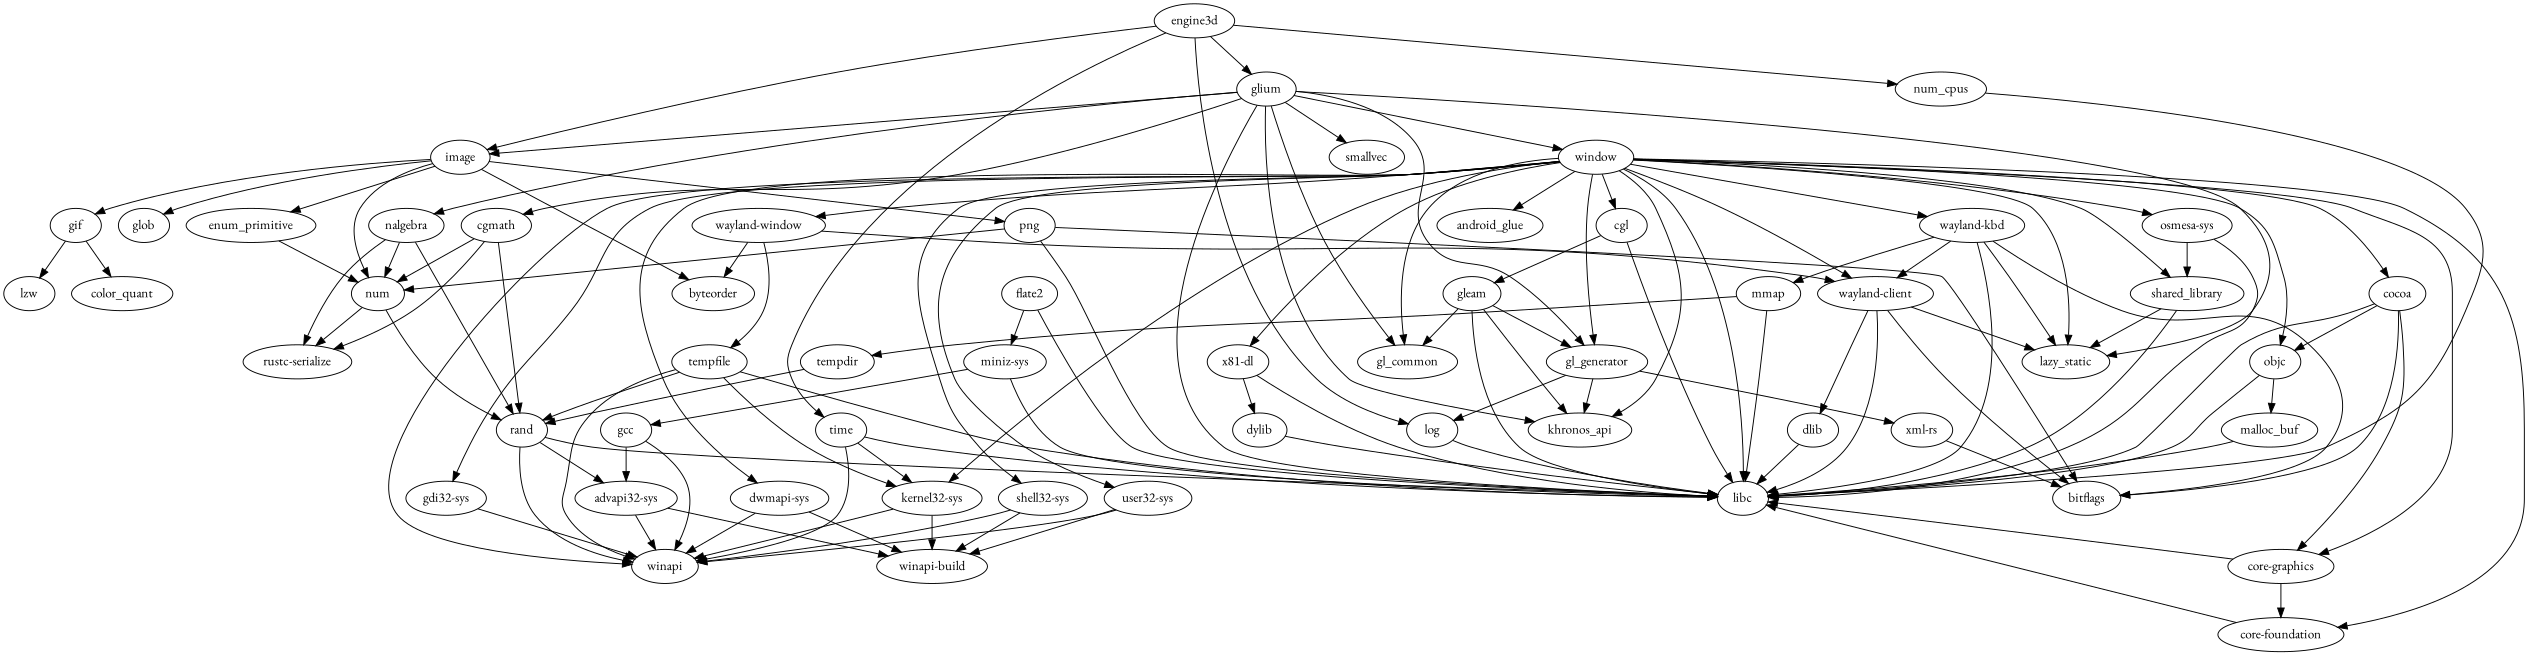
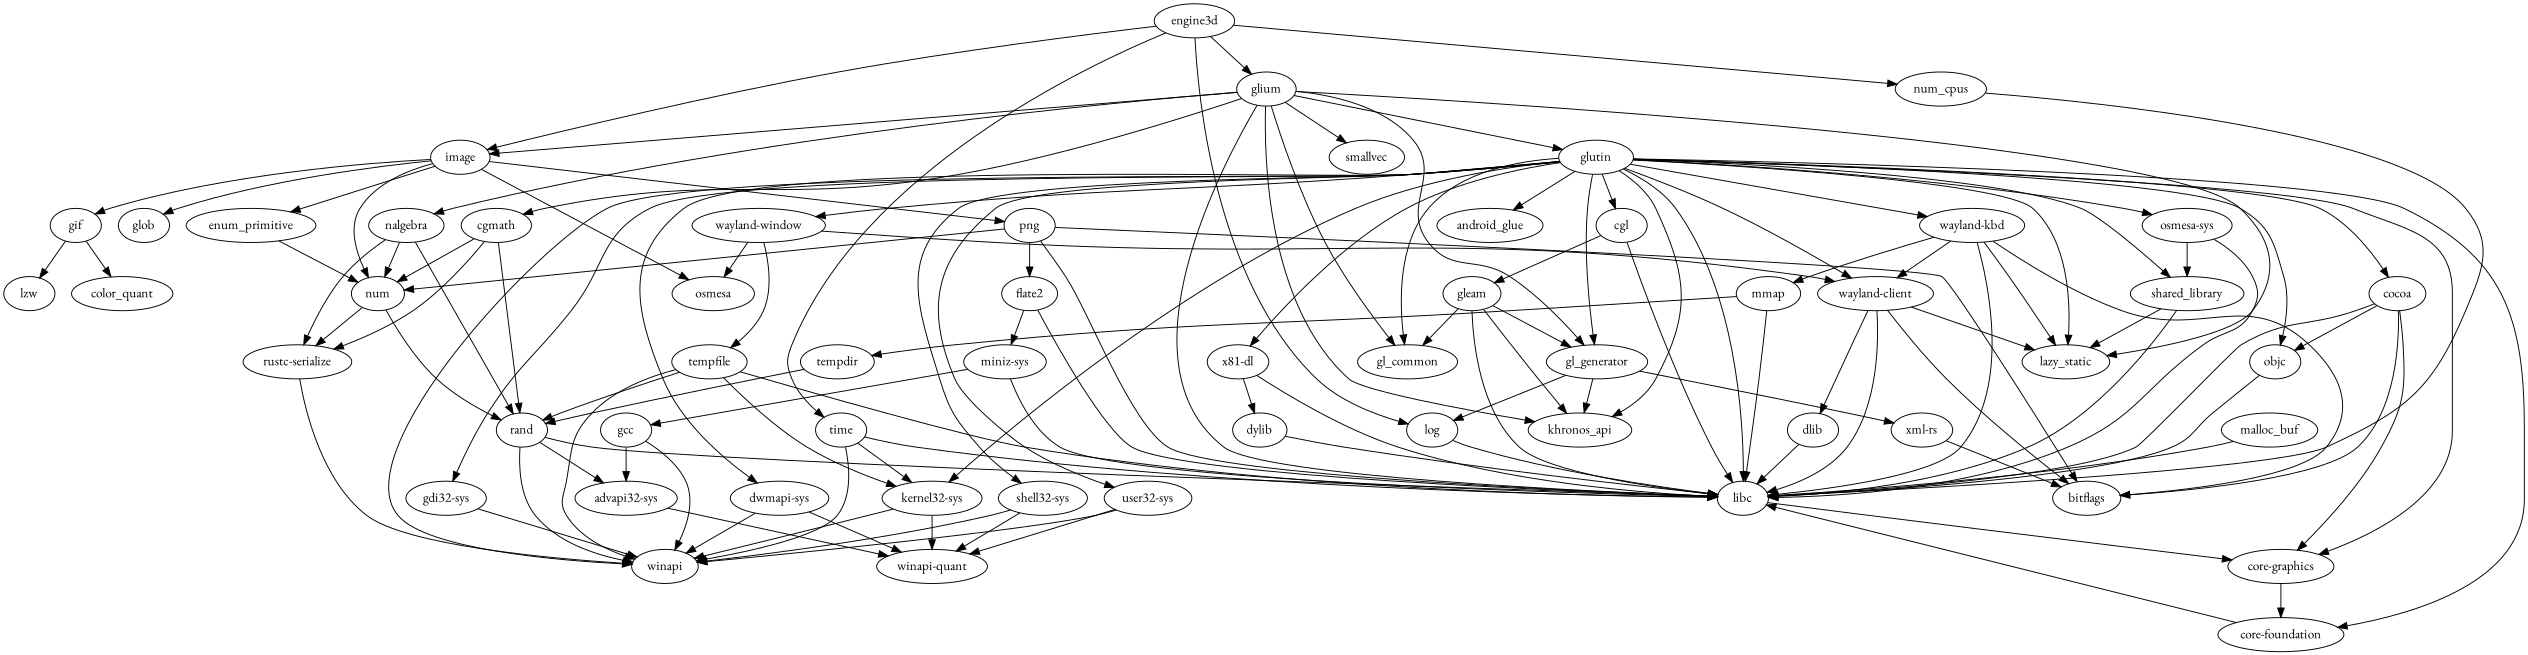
(1596, 157) -> (1596, 157)
none -> (1030, 255)
(713, 294) -> (713, 294)
(2273, 391) -> none
(643, 528) -> (416, 536)
(2005, 531) -> (1995, 531)
(932, 566) -> (932, 566)
